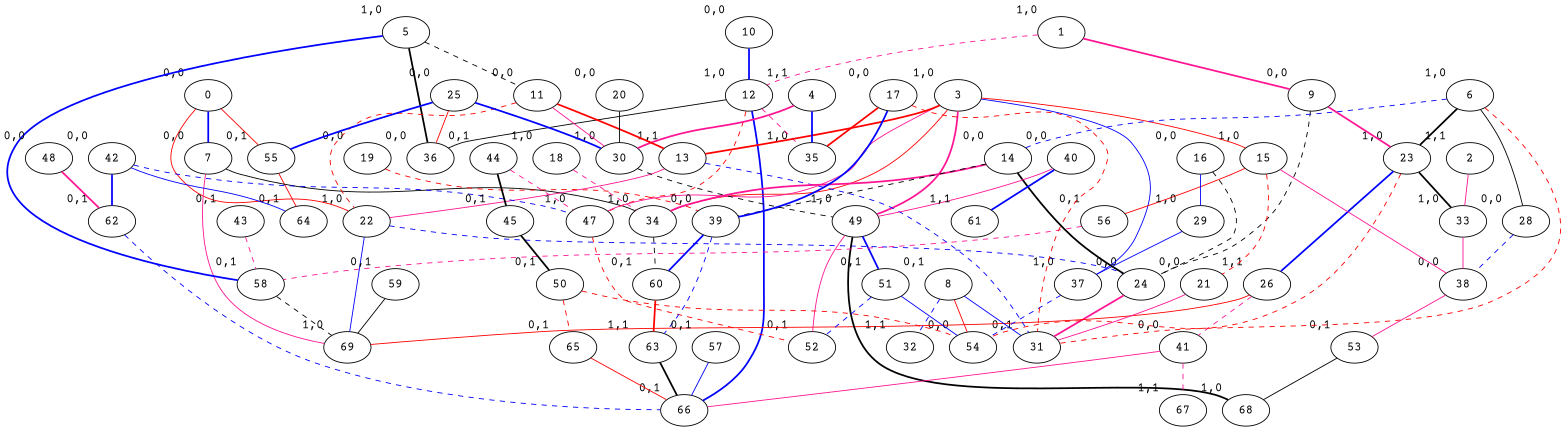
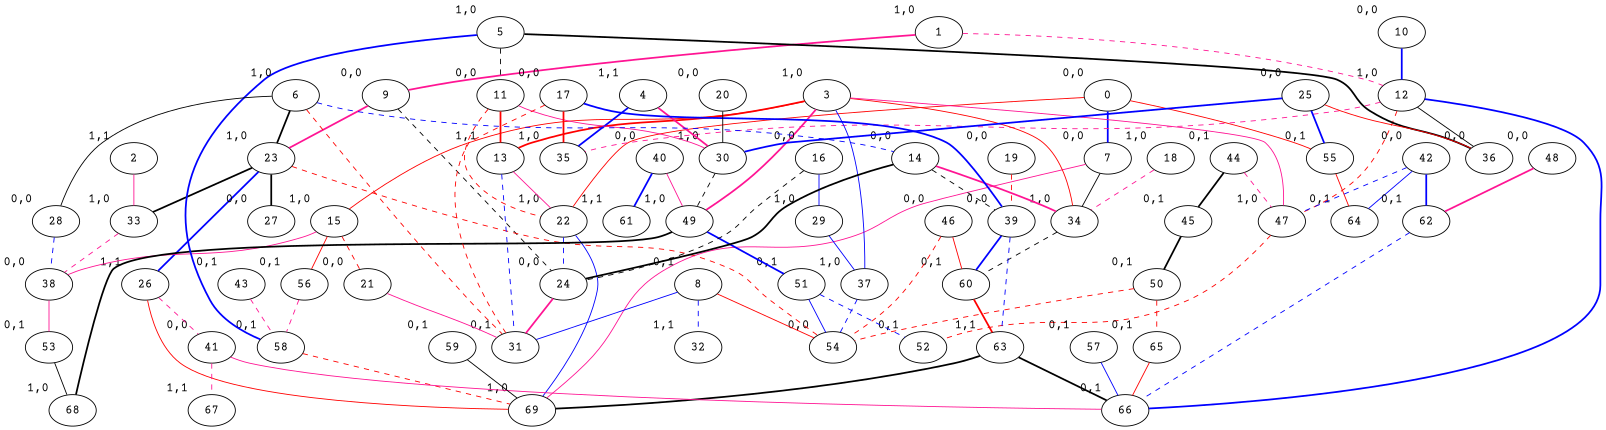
none -> (271, 221)
none -> (948, 221)
(1463, 253) -> (91, 253)
(821, 281) -> none
(304, 316) -> (396, 376)
none -> (769, 392)
